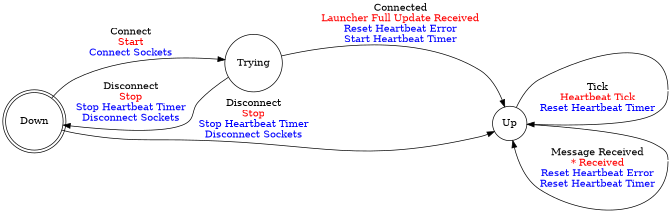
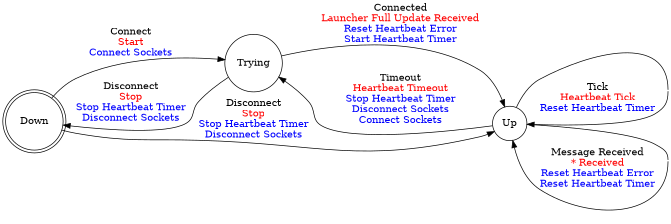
none -> (377, 135)
